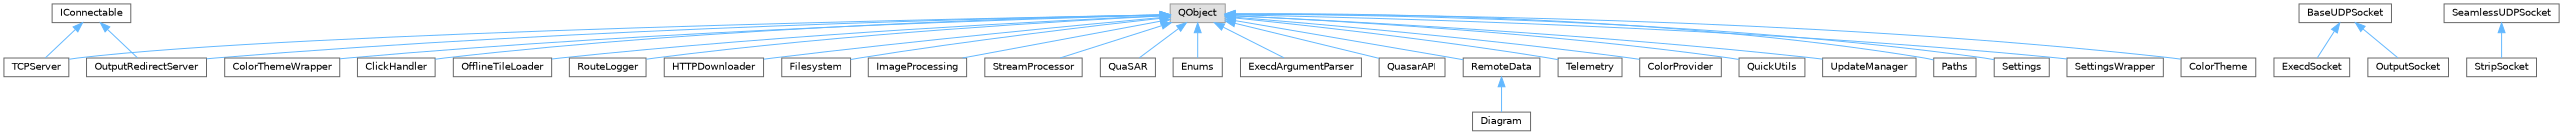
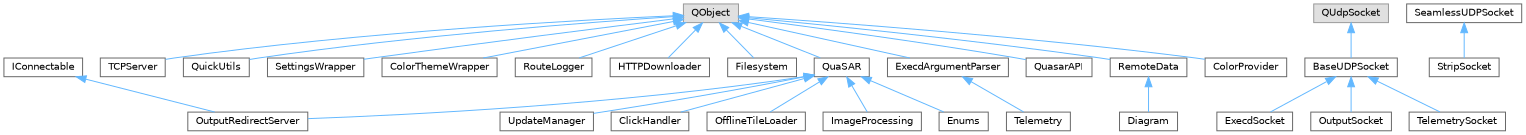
none -> (1351, 13)
(797, 29) -> (742, 95)
(492, 39) -> (557, 104)
(1061, 40) -> (860, 99)
(749, 41) -> (795, 97)
(1437, 42) -> (997, 97)
(60, 44) -> none
(1198, 45) -> (907, 96)
(1676, 45) -> (694, 97)
(1033, 67) -> none
(1955, 67) -> none
(2022, 67) -> none
(2218, 67) -> none
none -> (1457, 121)
